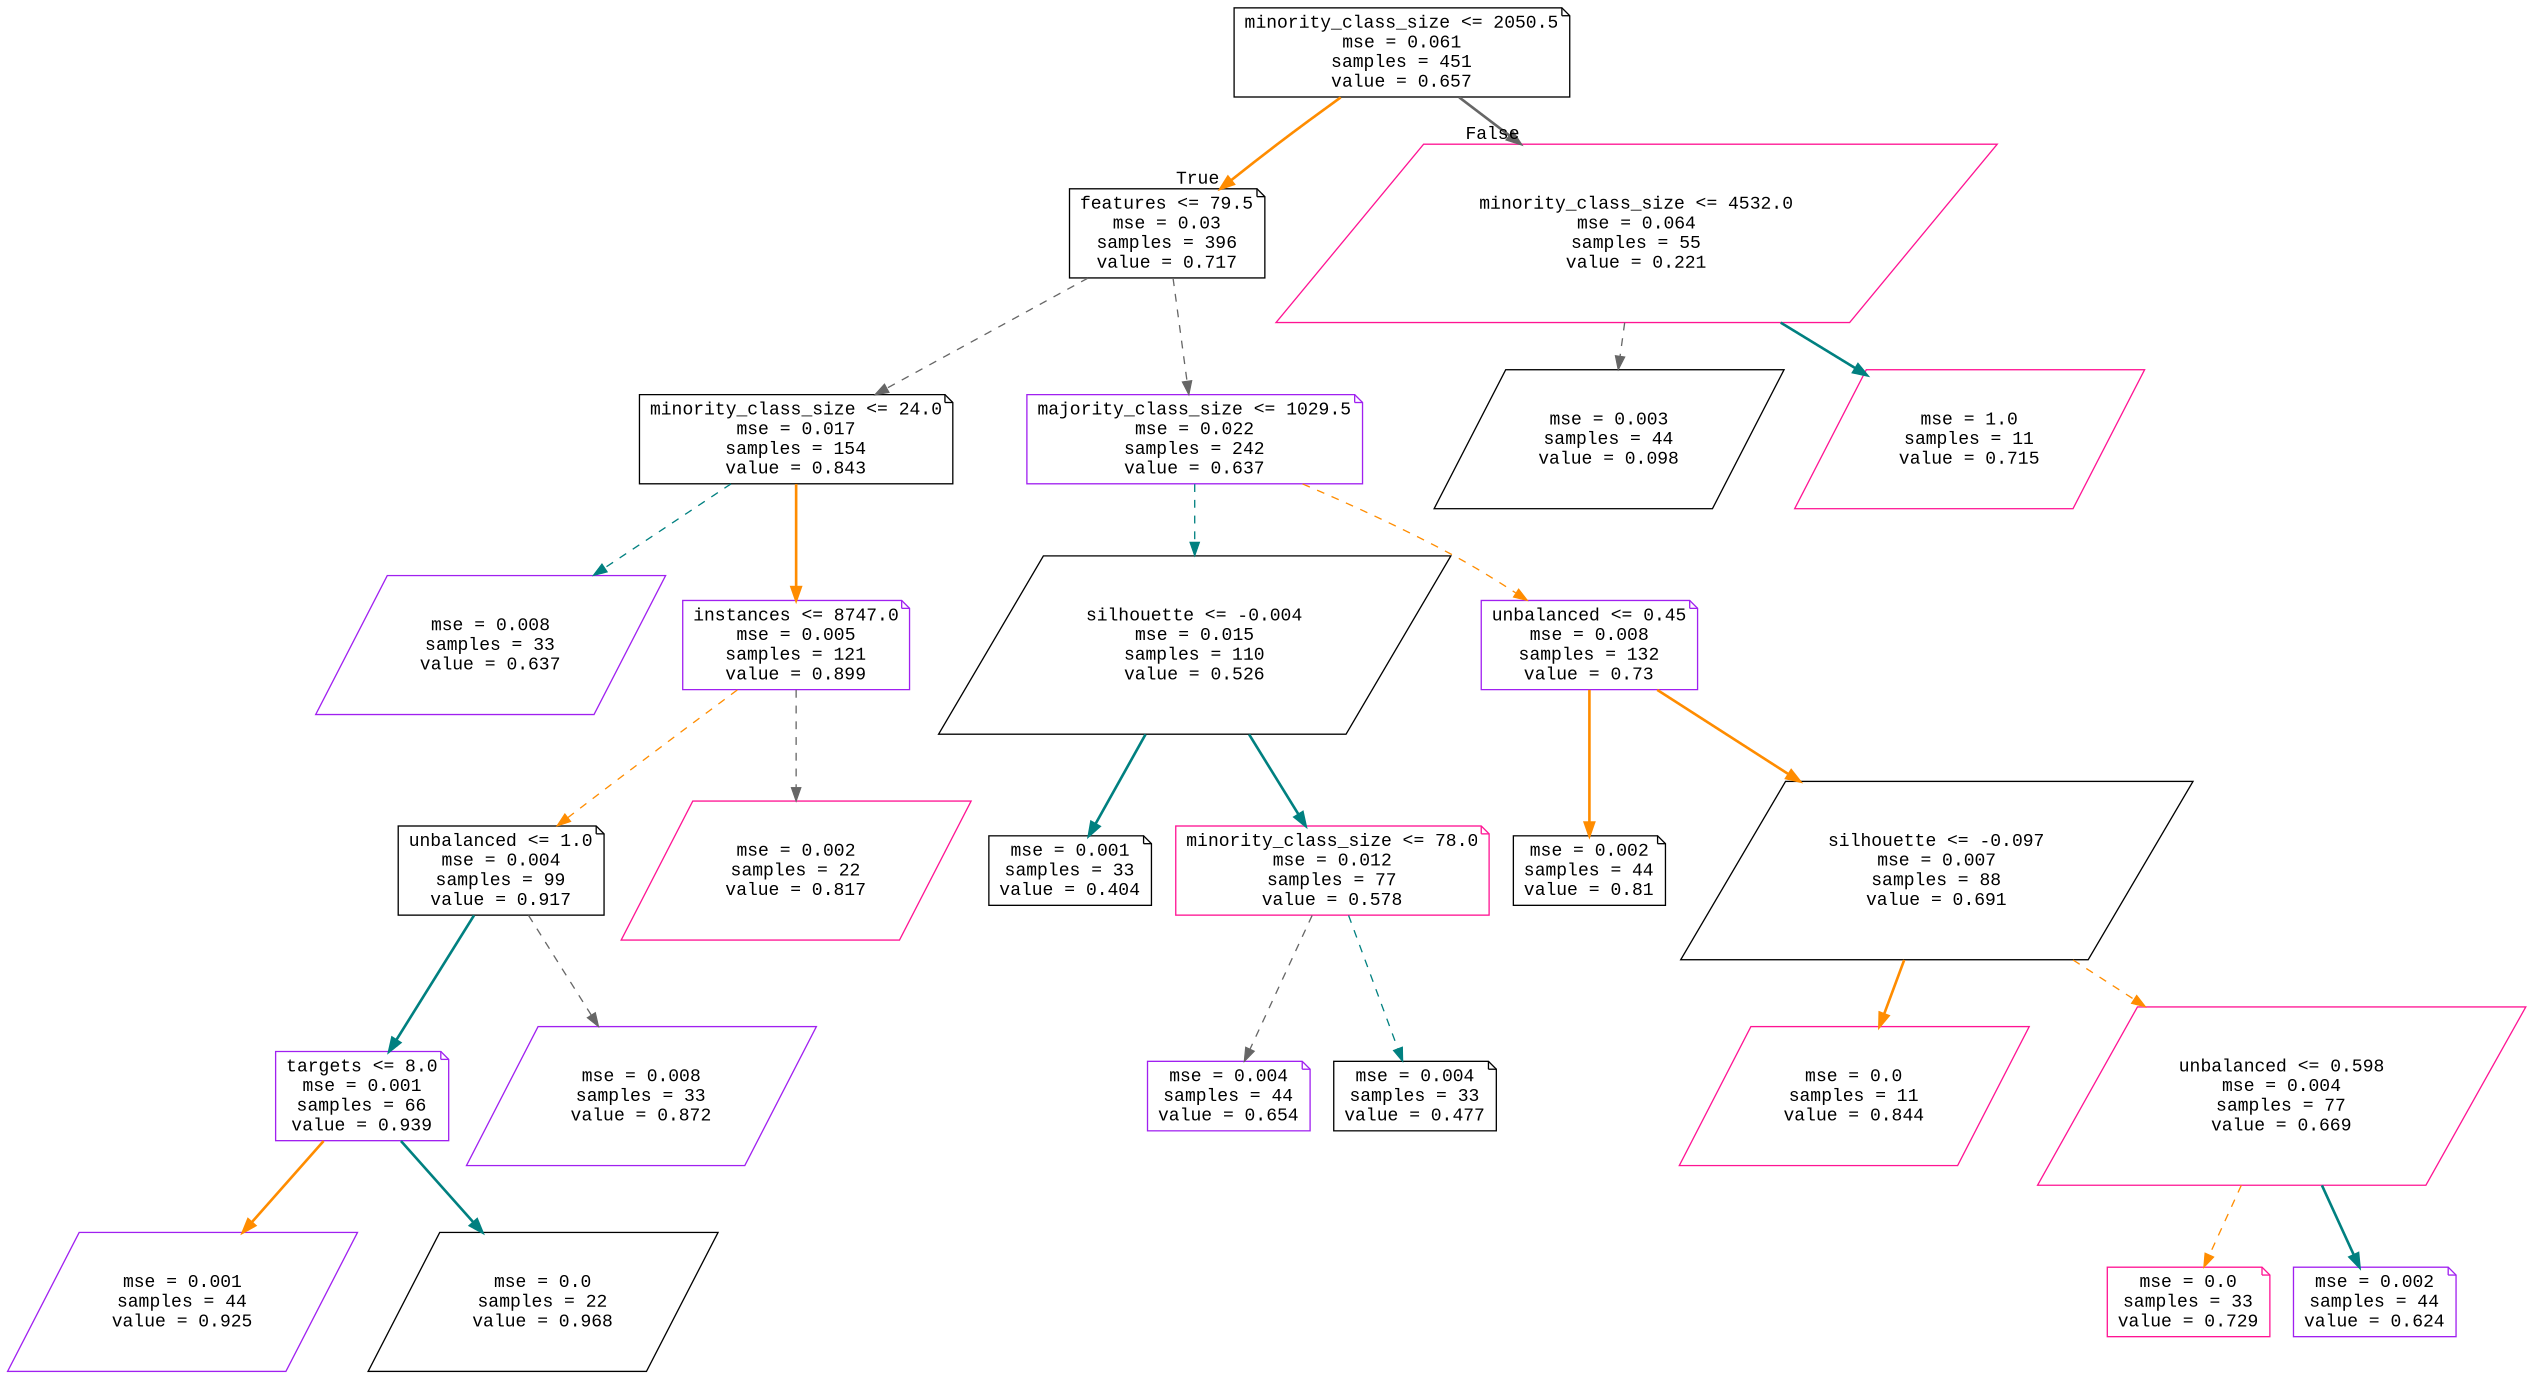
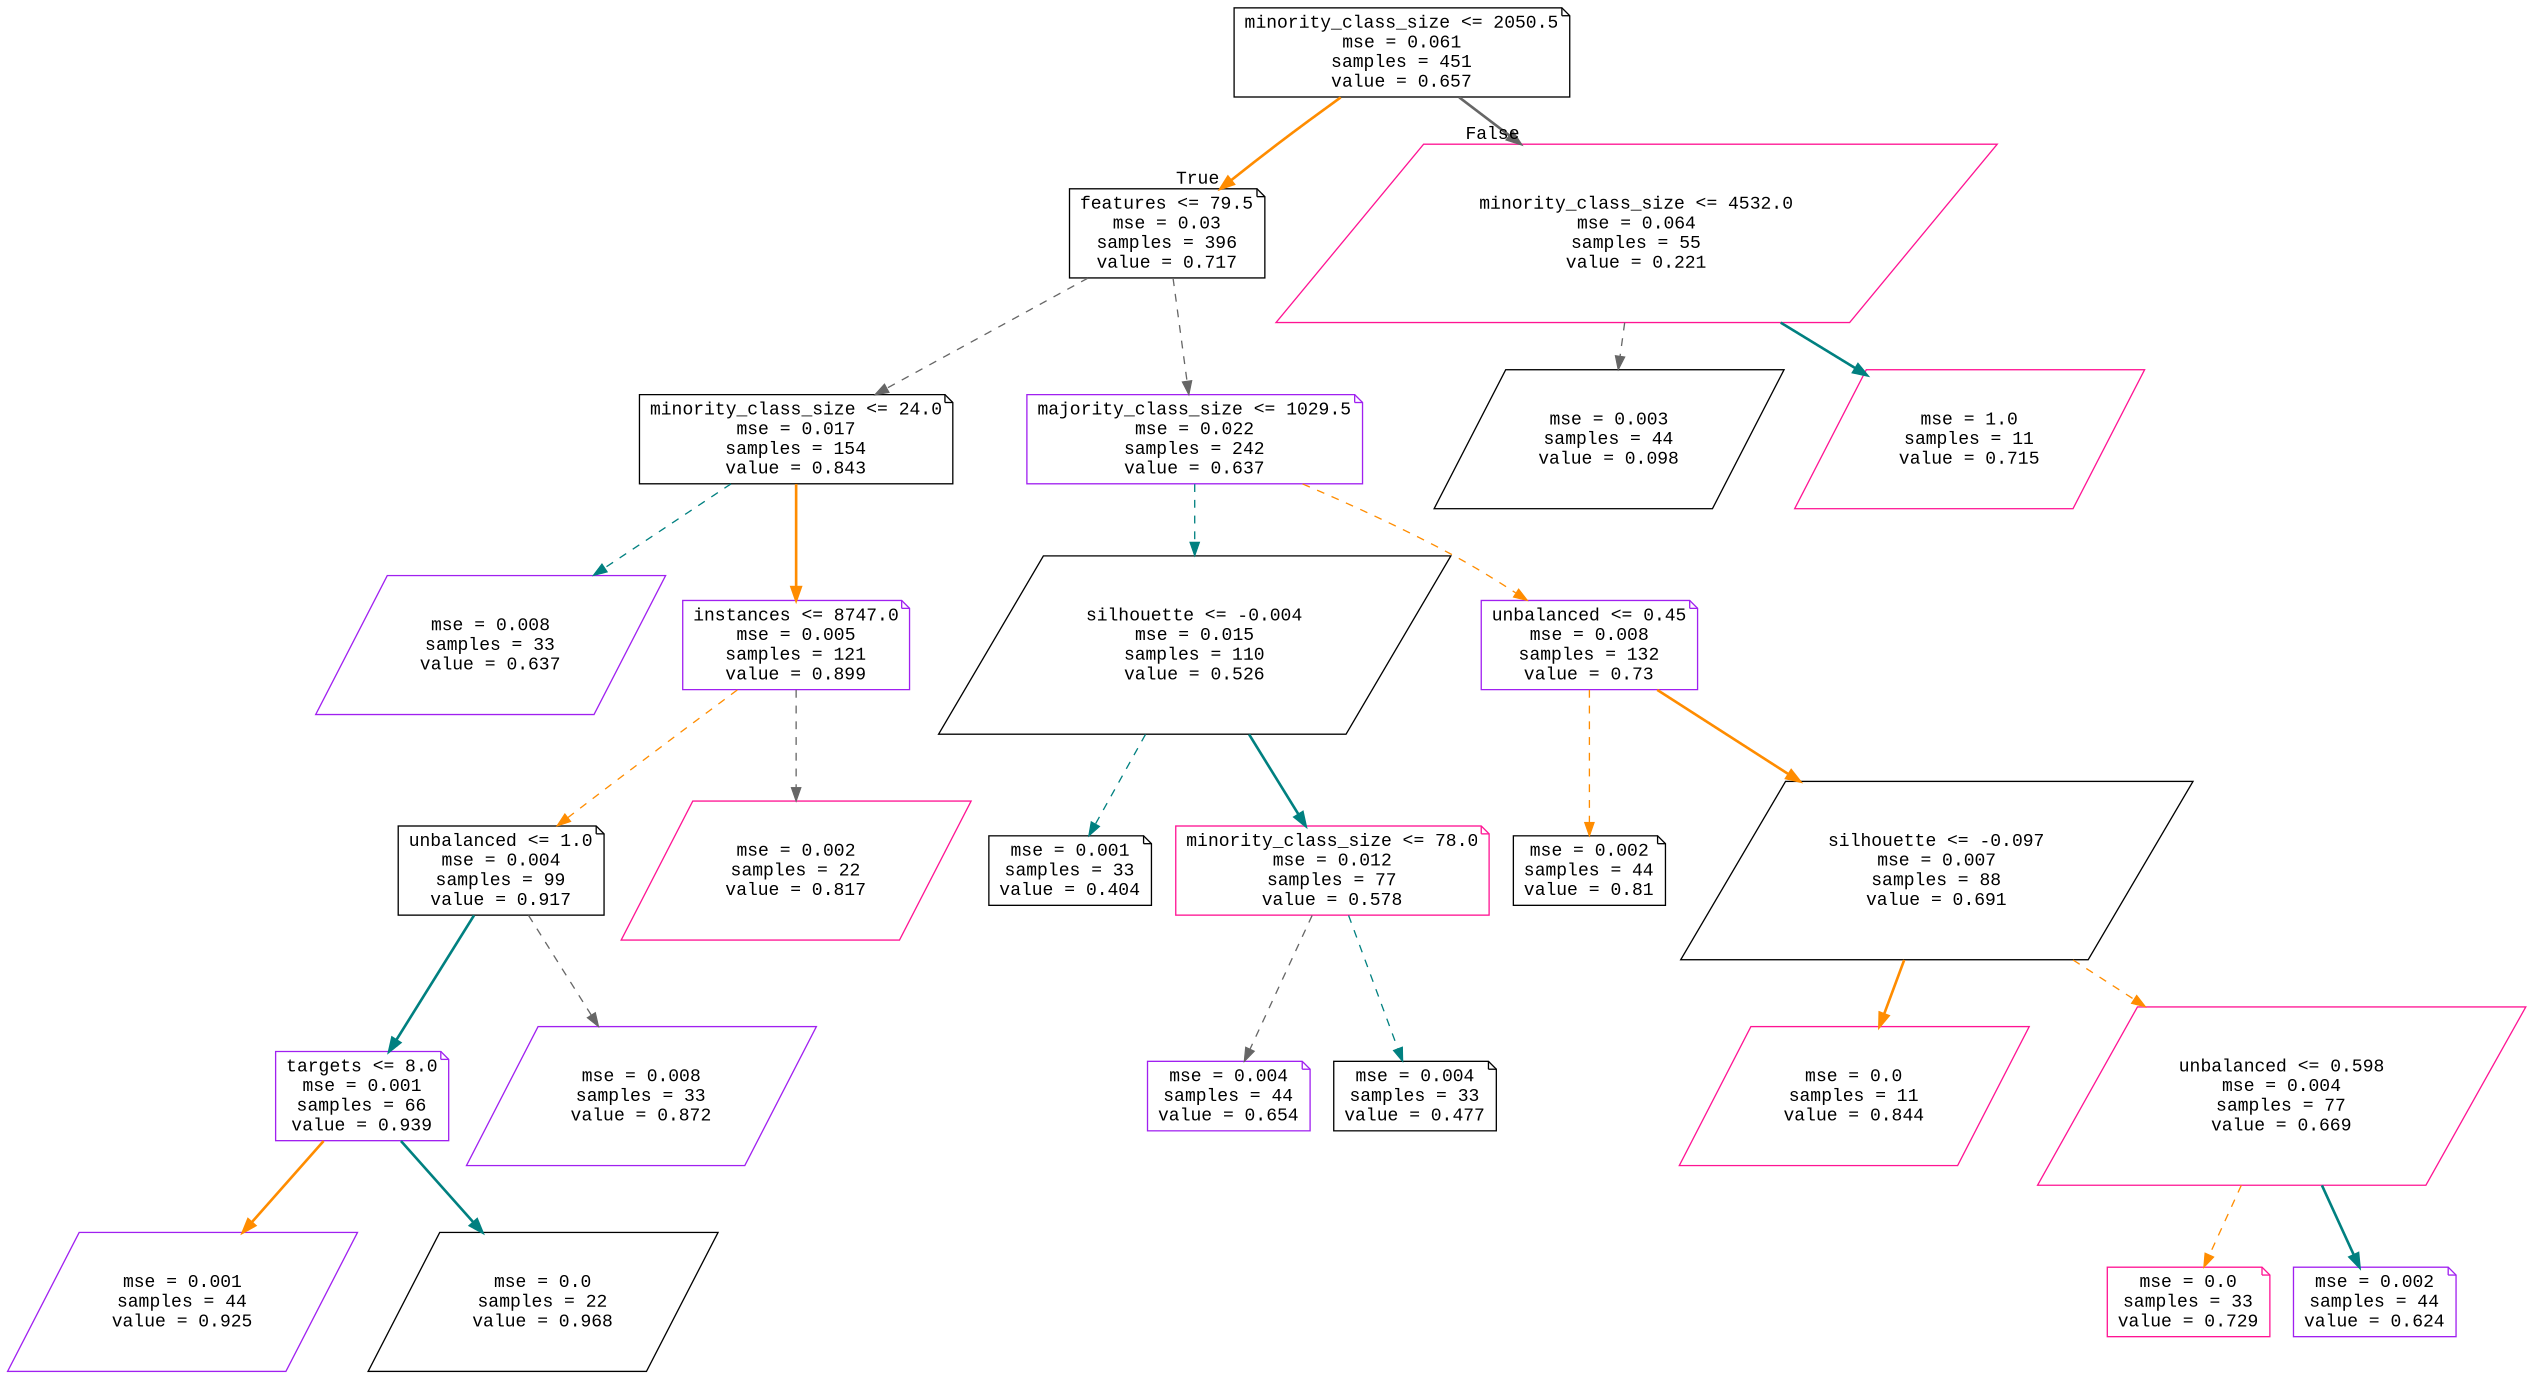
(1589, 756) -> (1589, 756)
(1120, 779) -> (1120, 779)
